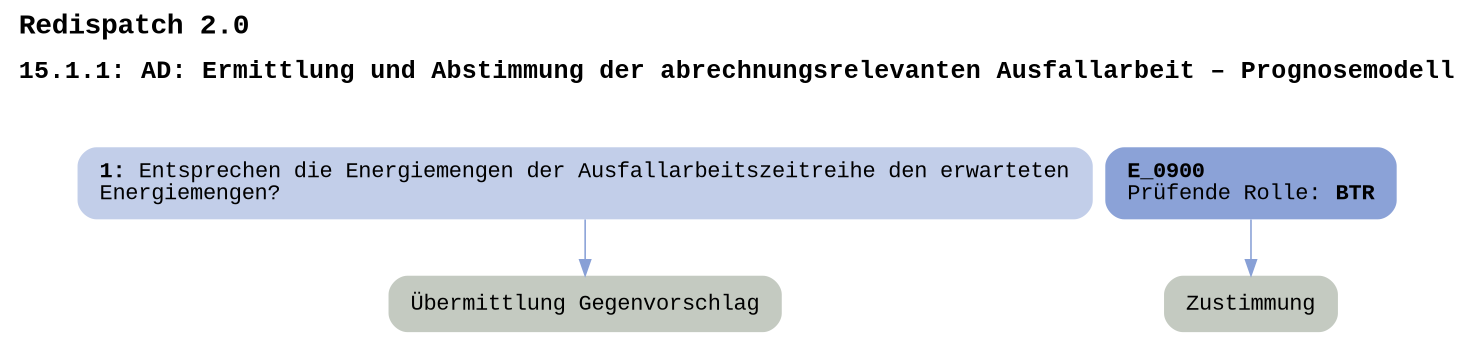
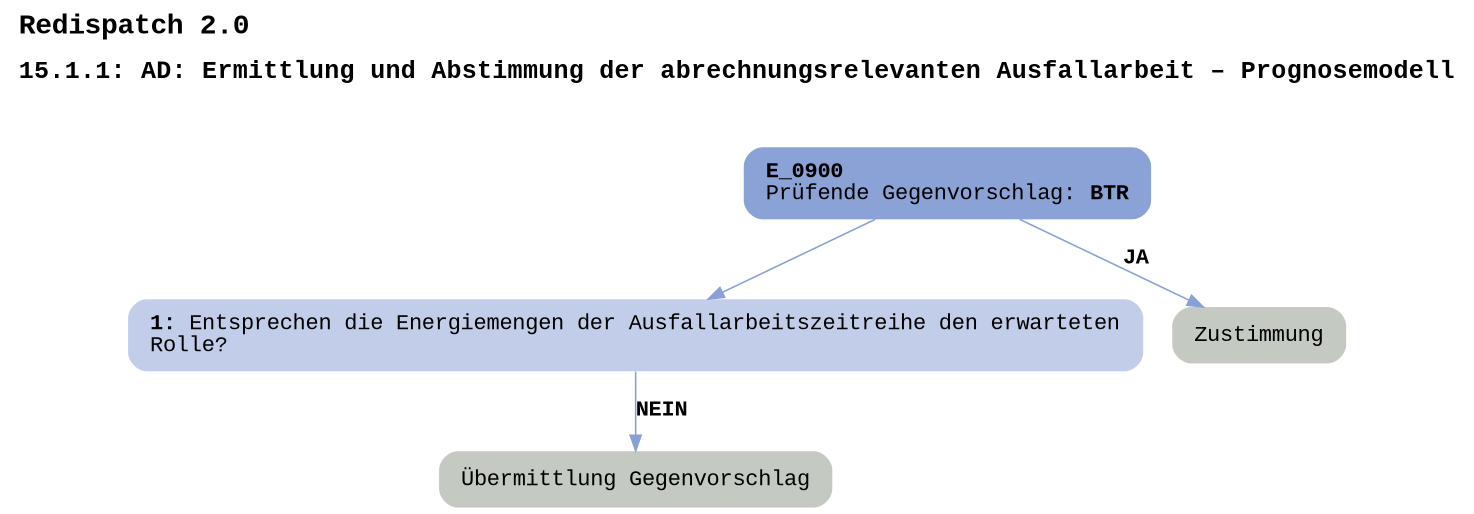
(190, 193) -> (189, 345)
(1231, 193) -> (928, 193)
none -> (799, 256)
